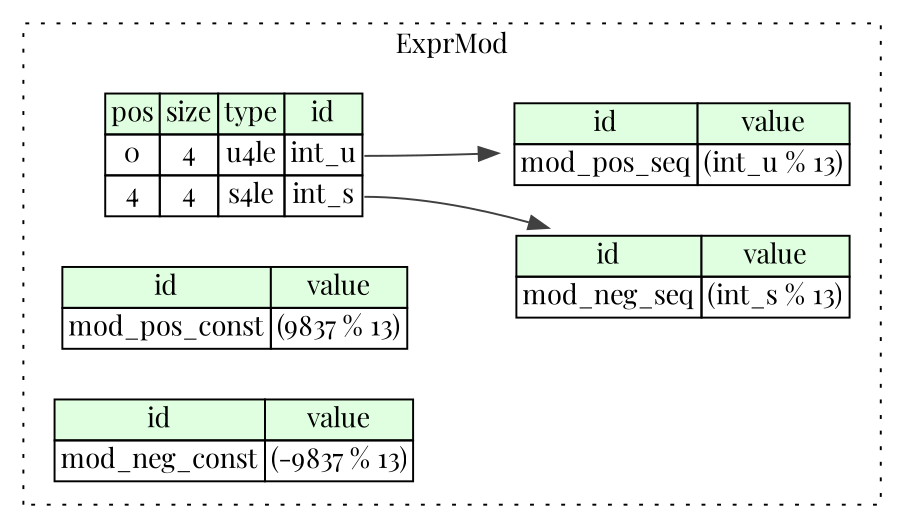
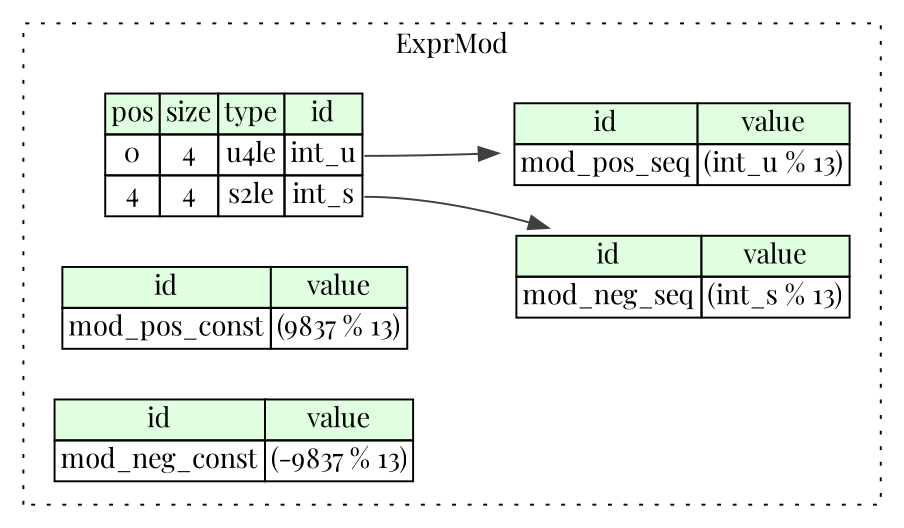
(251, 195) -> (251, 195)
